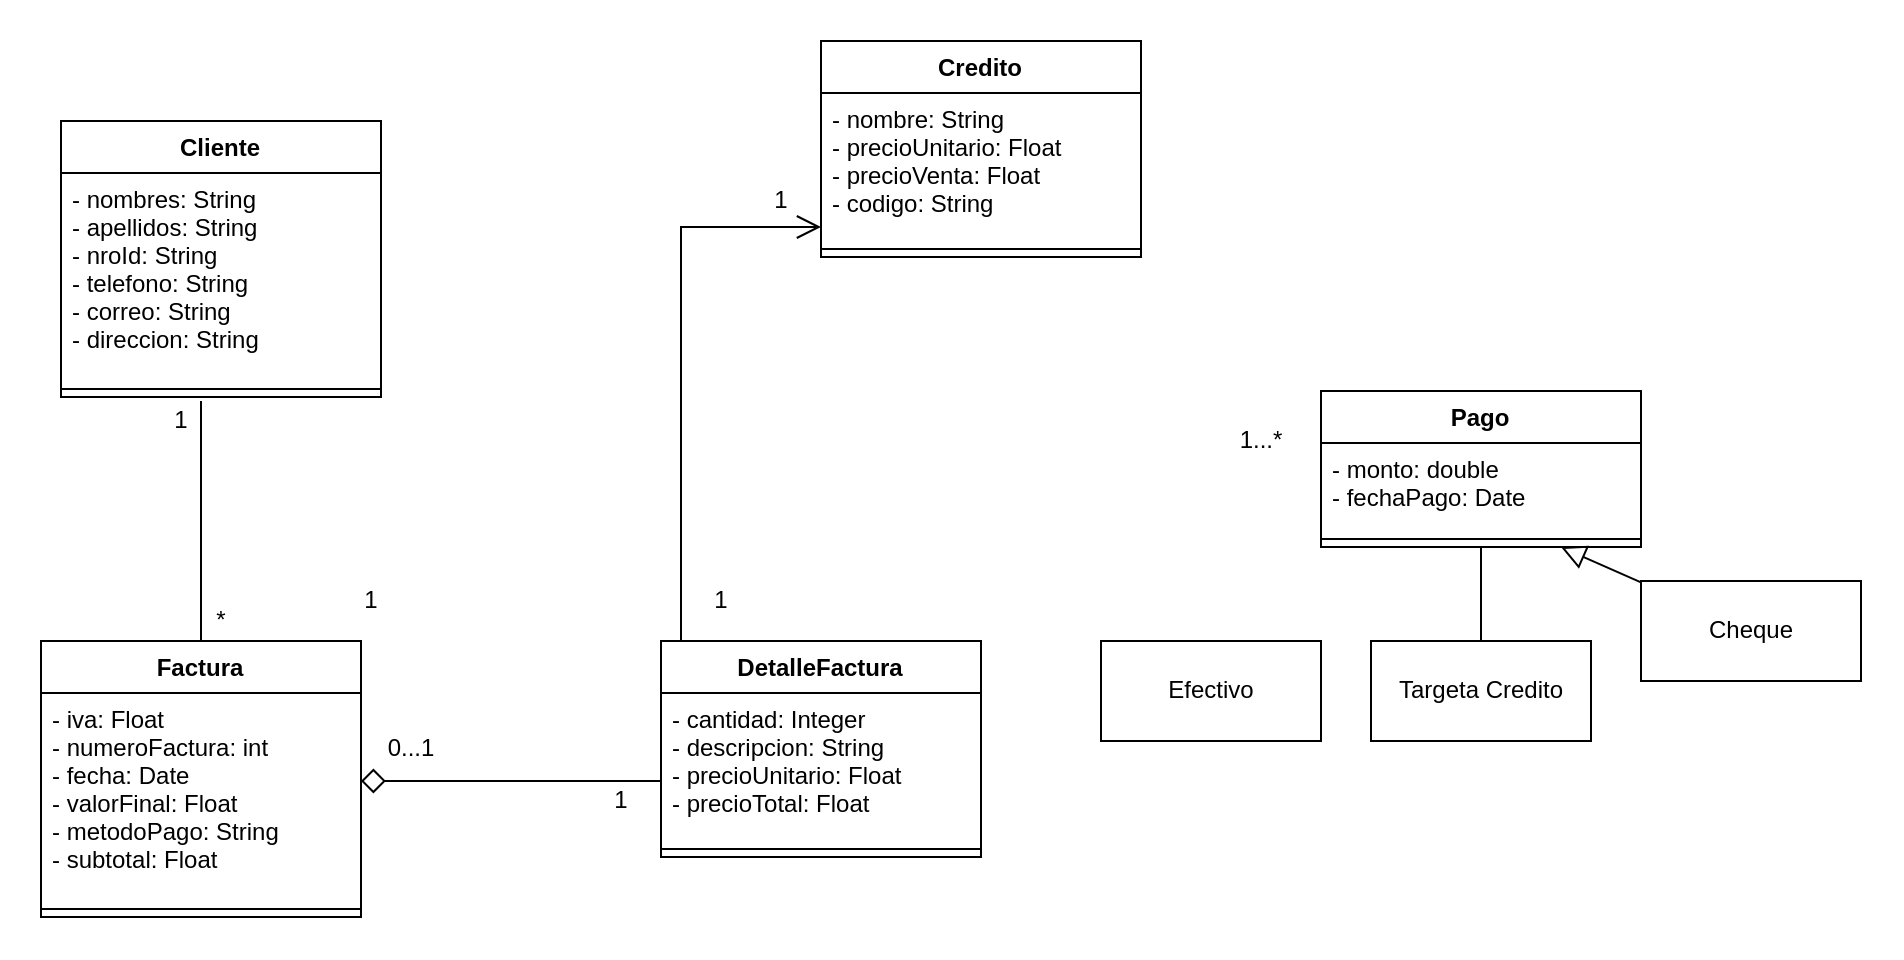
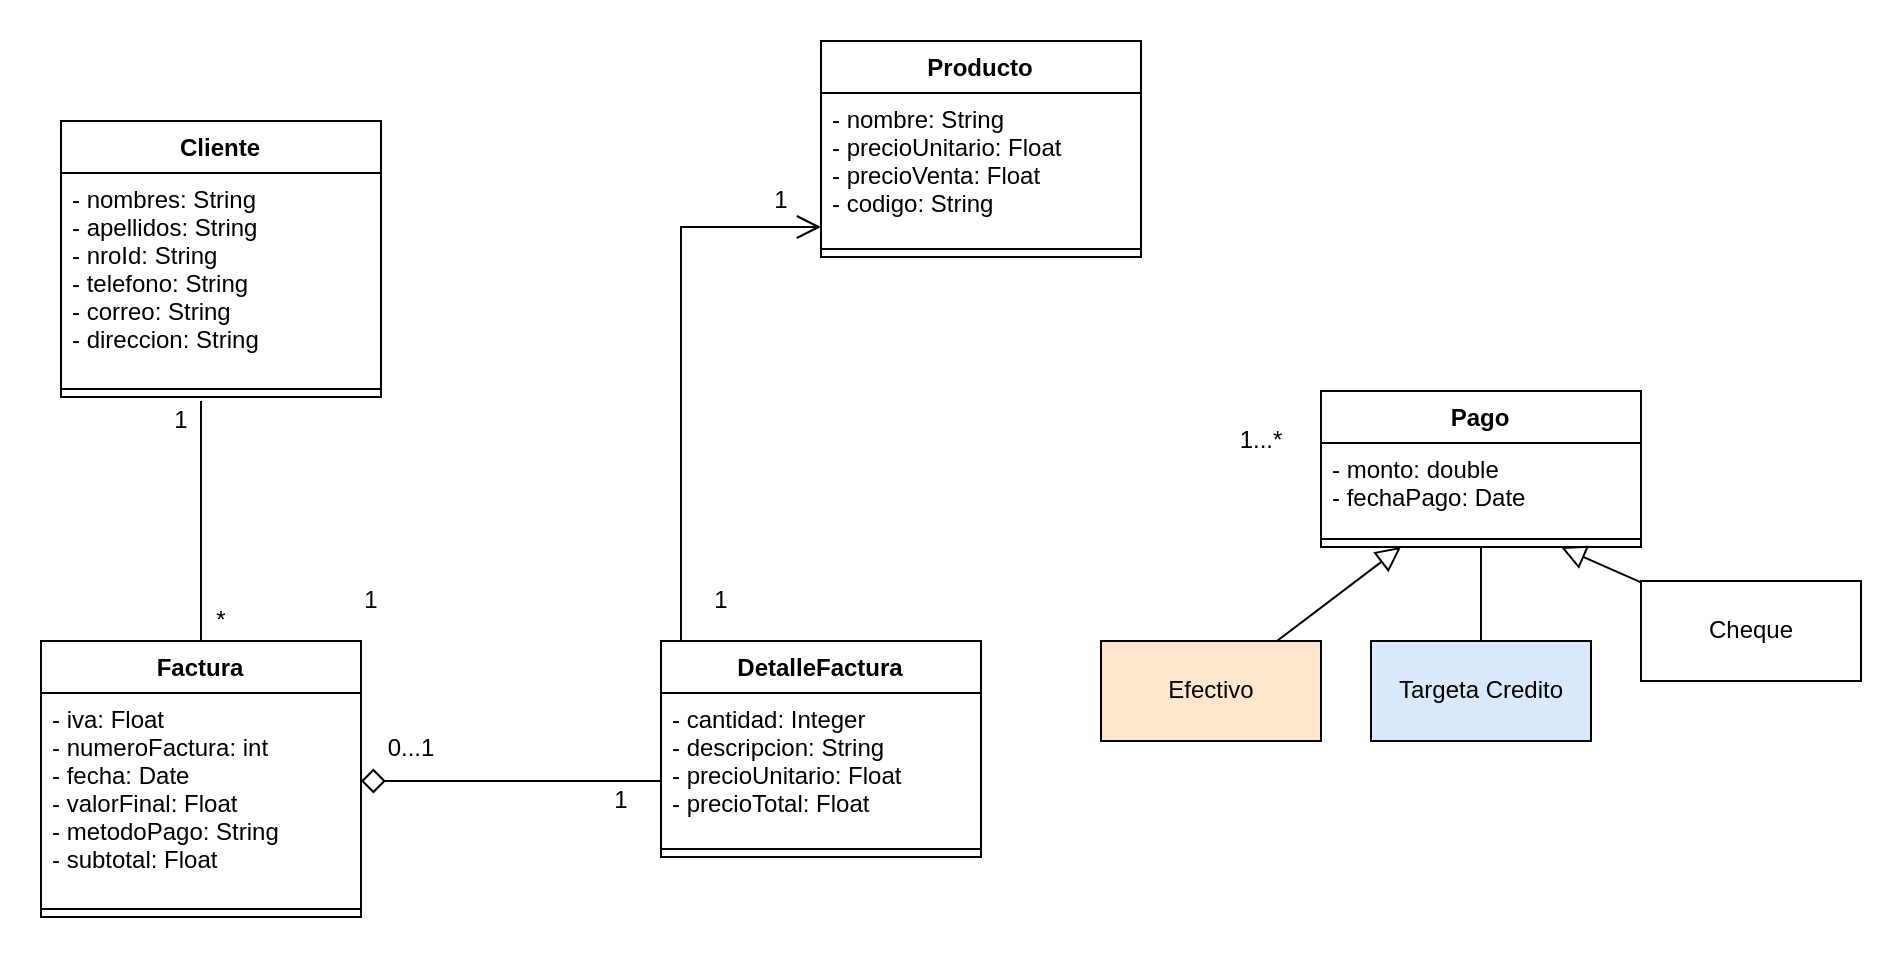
(980, 68) -> (980, 68)
none -> (1329, 602)
(1211, 691) -> (1211, 691)
(1481, 691) -> (1481, 691)
